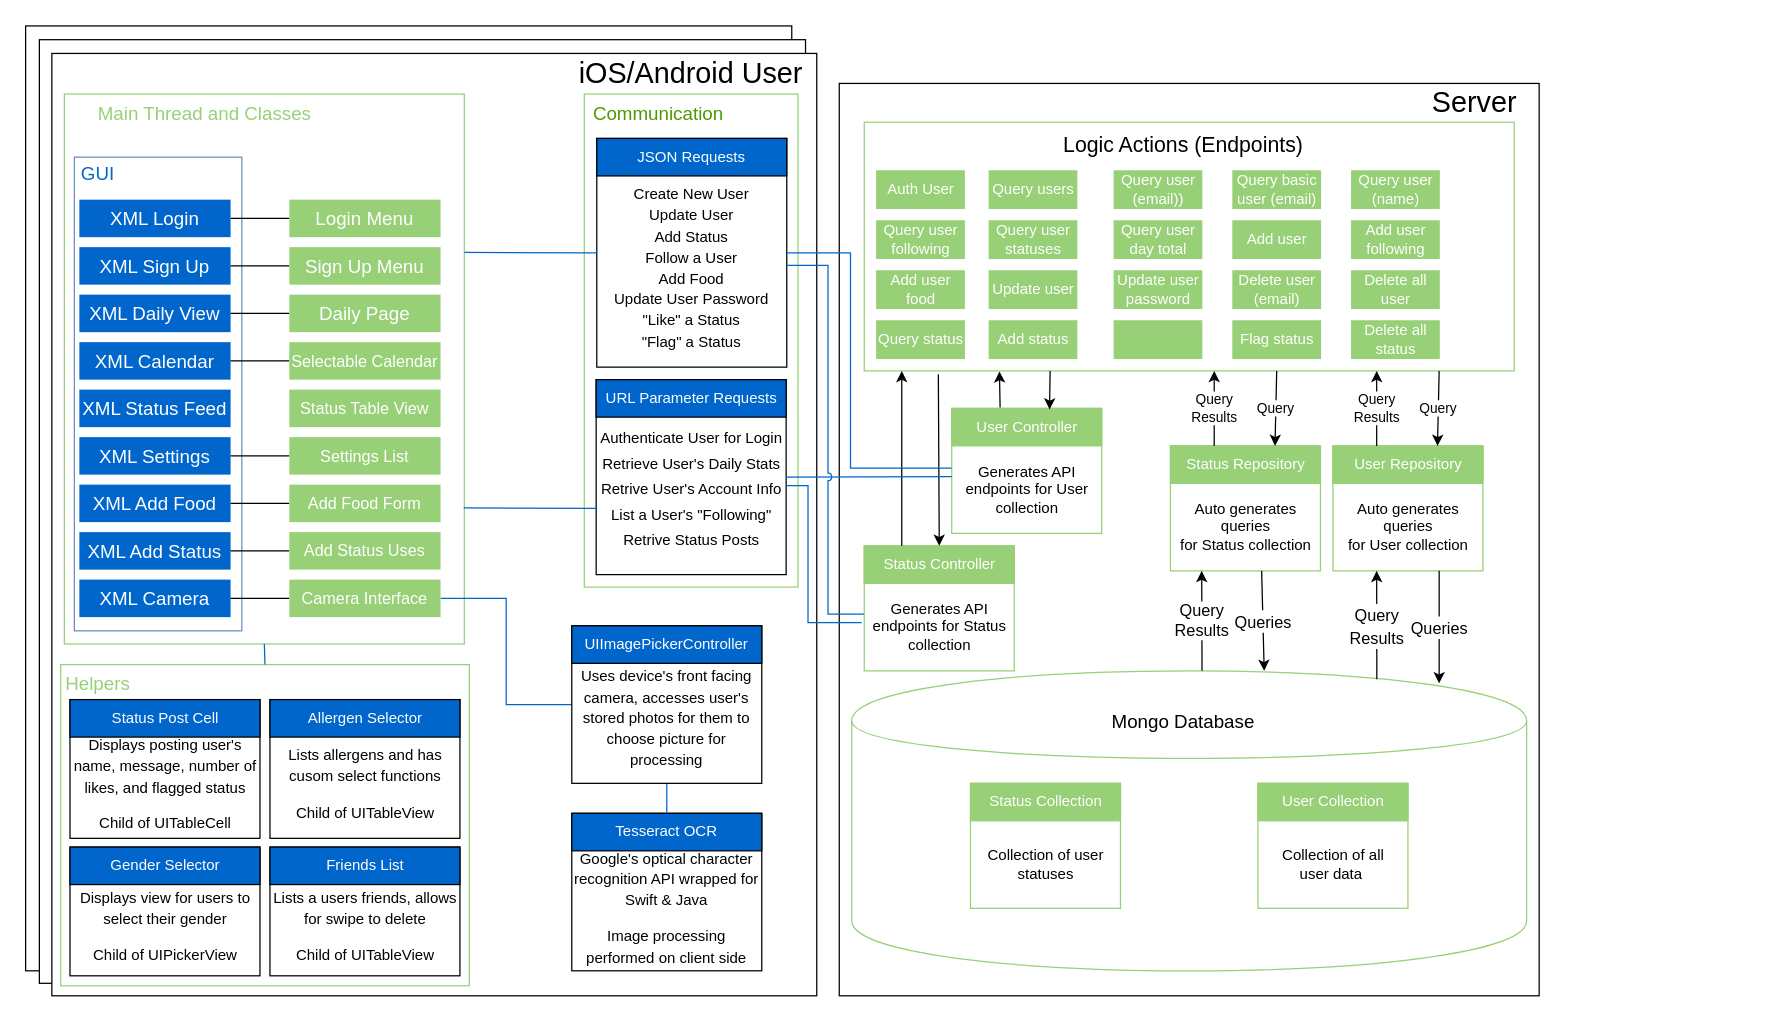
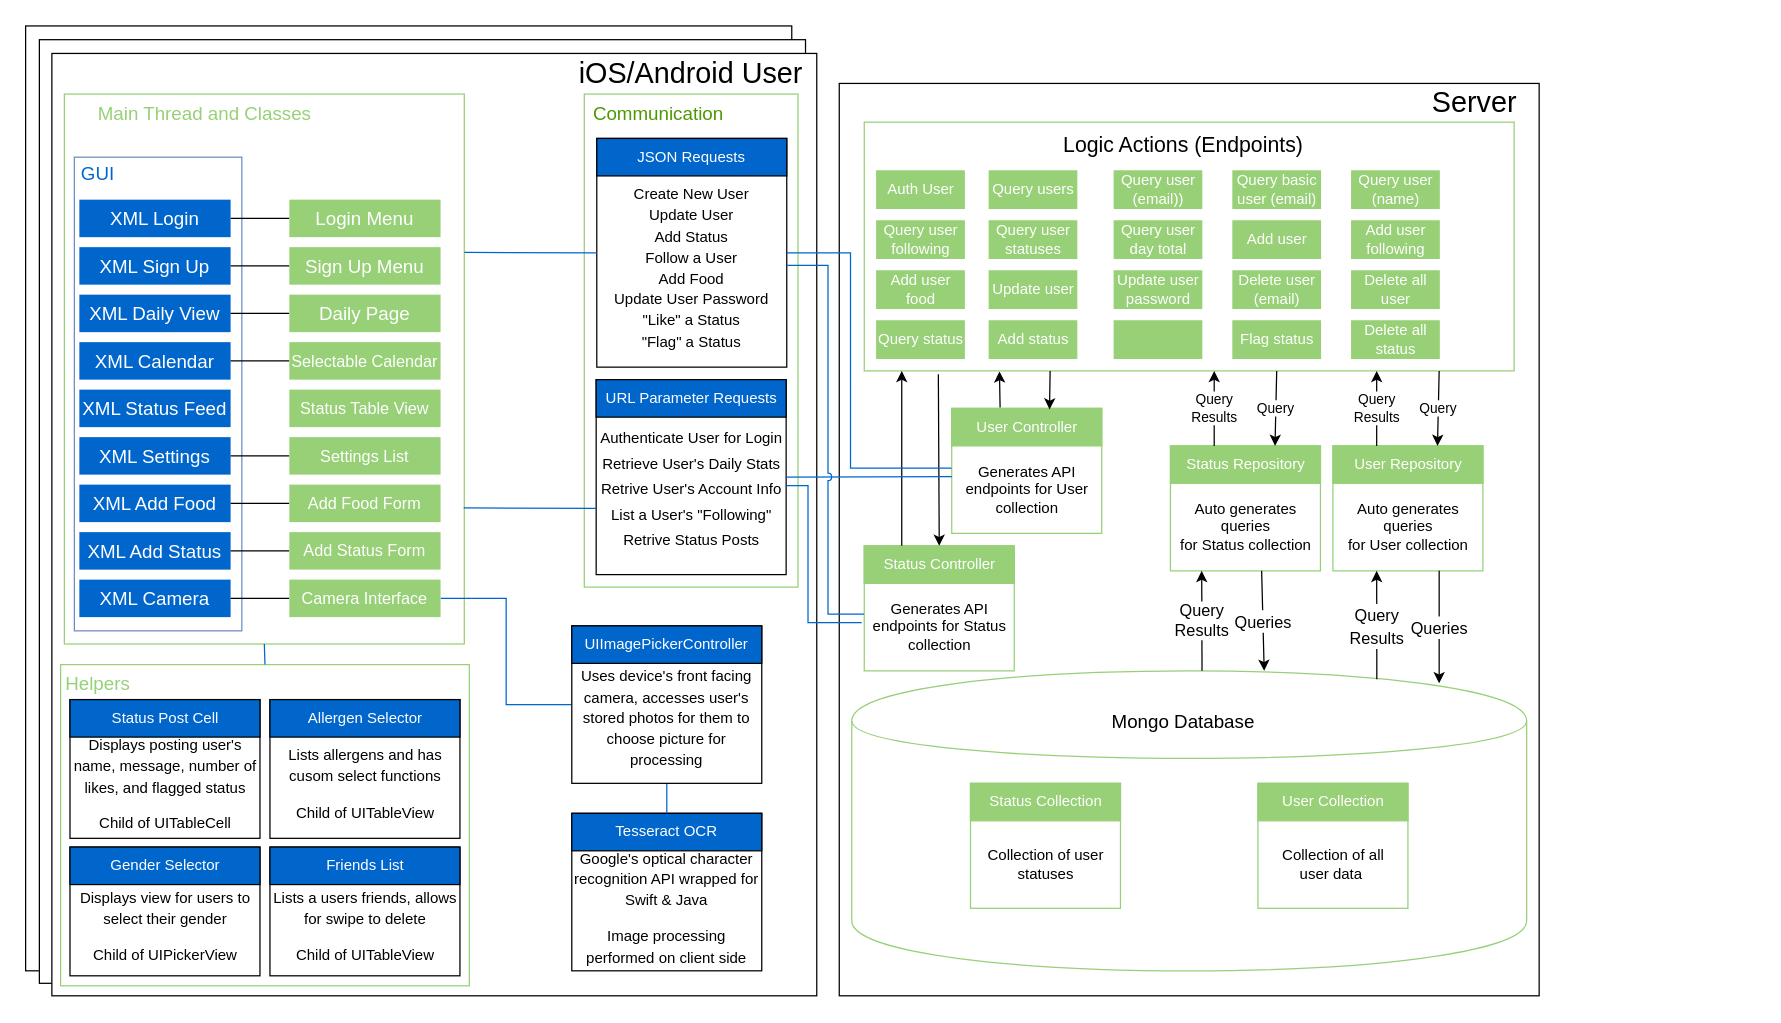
(365, 551) -> (365, 551)
